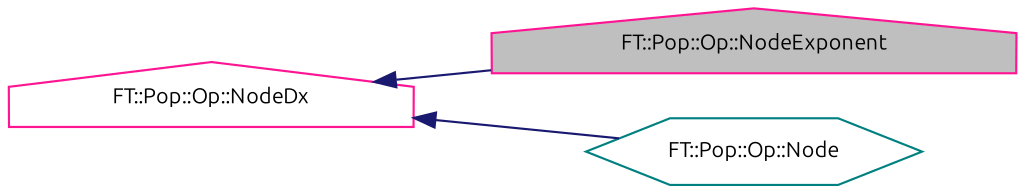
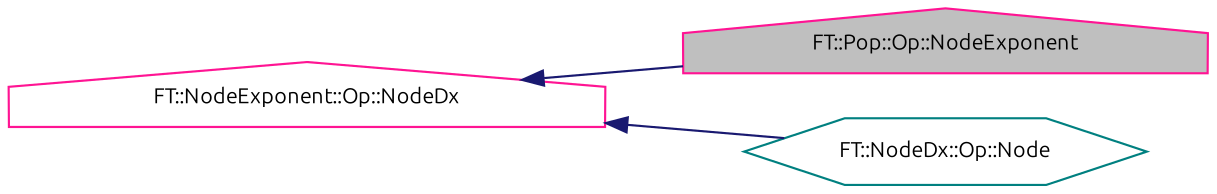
(211, 98) -> (307, 98)
(754, 152) -> (945, 152)
